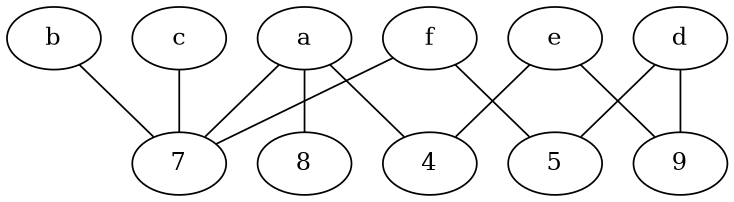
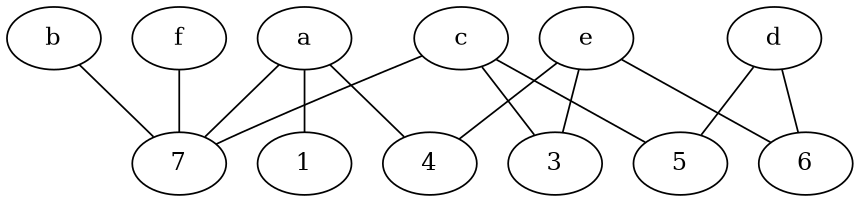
(485, 94) -> (560, 95)
(305, 164) -> (305, 164)
none -> (555, 164)
(680, 164) -> (806, 164)
